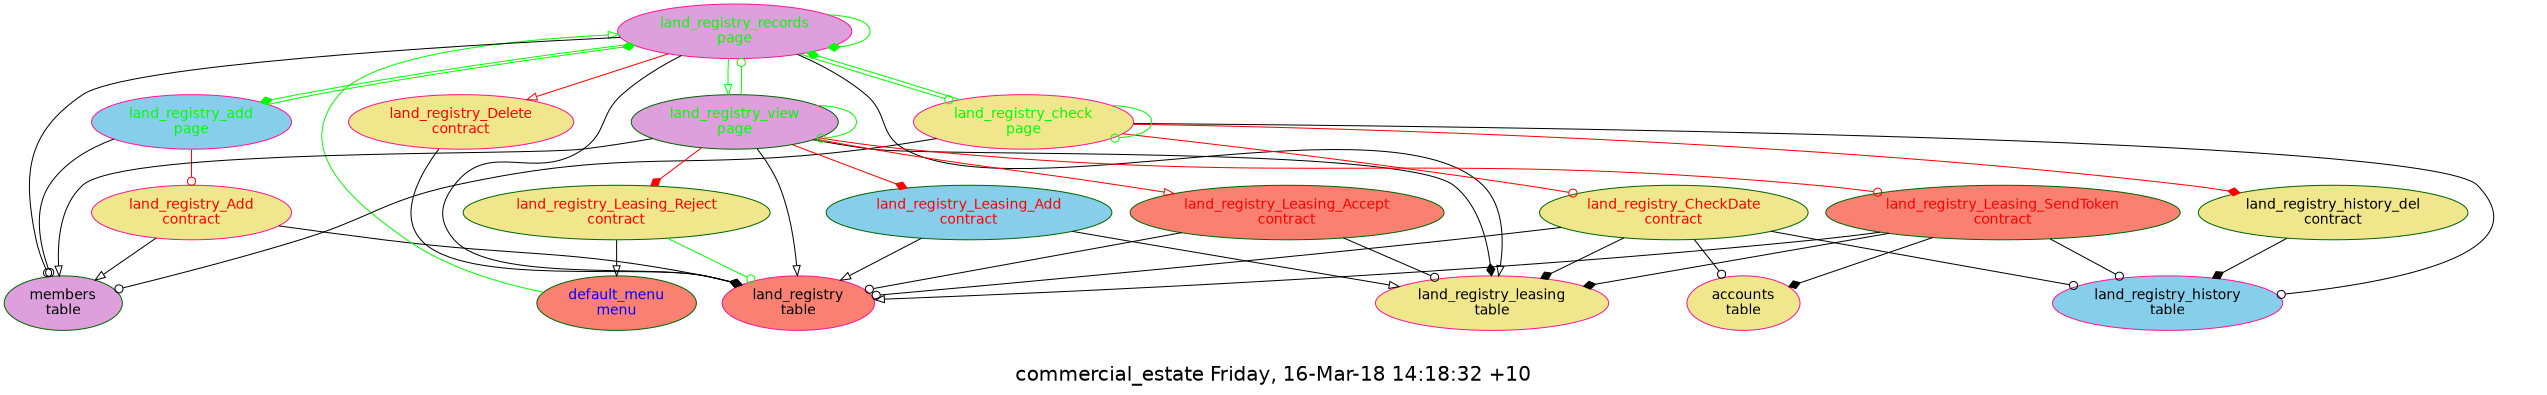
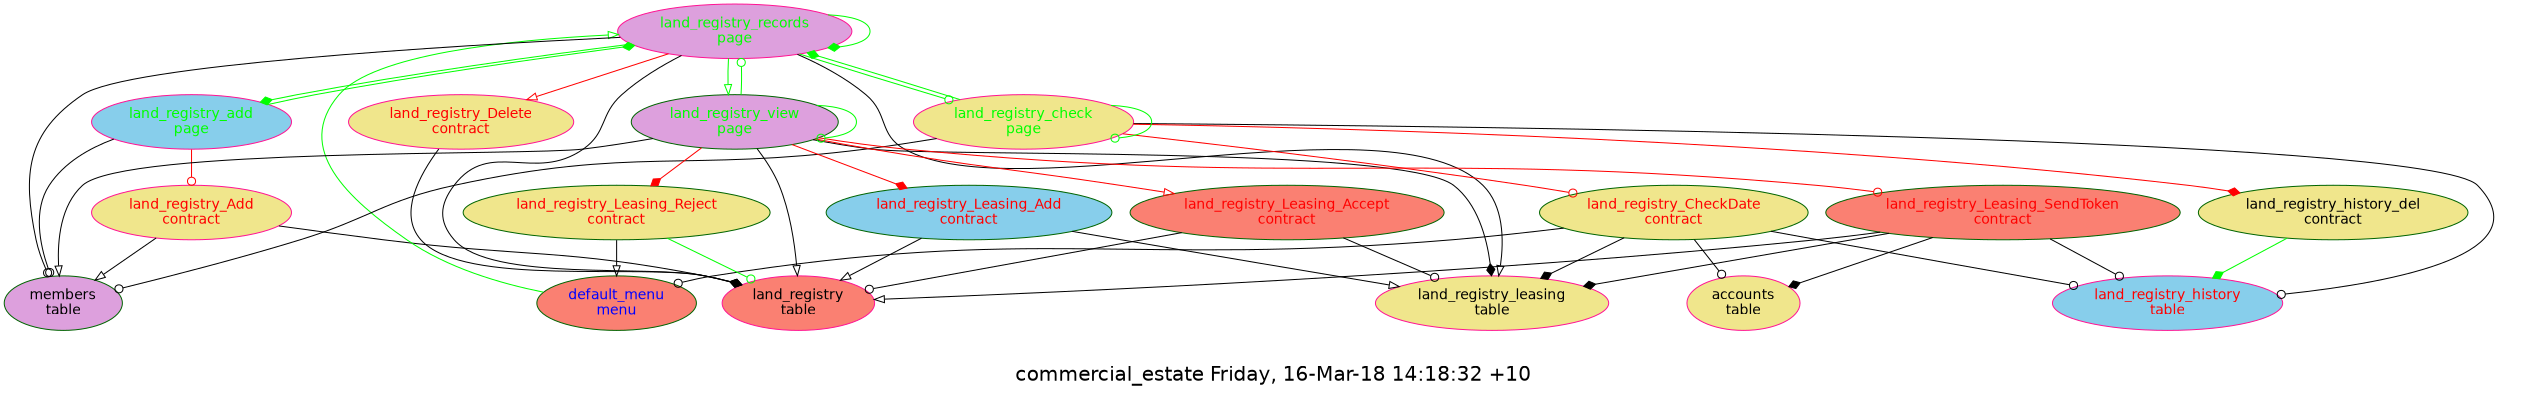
(2255, 255) -> (2255, 255)
(1221, 263) -> (1056, 249)
(2168, 303) -> (2168, 303)
